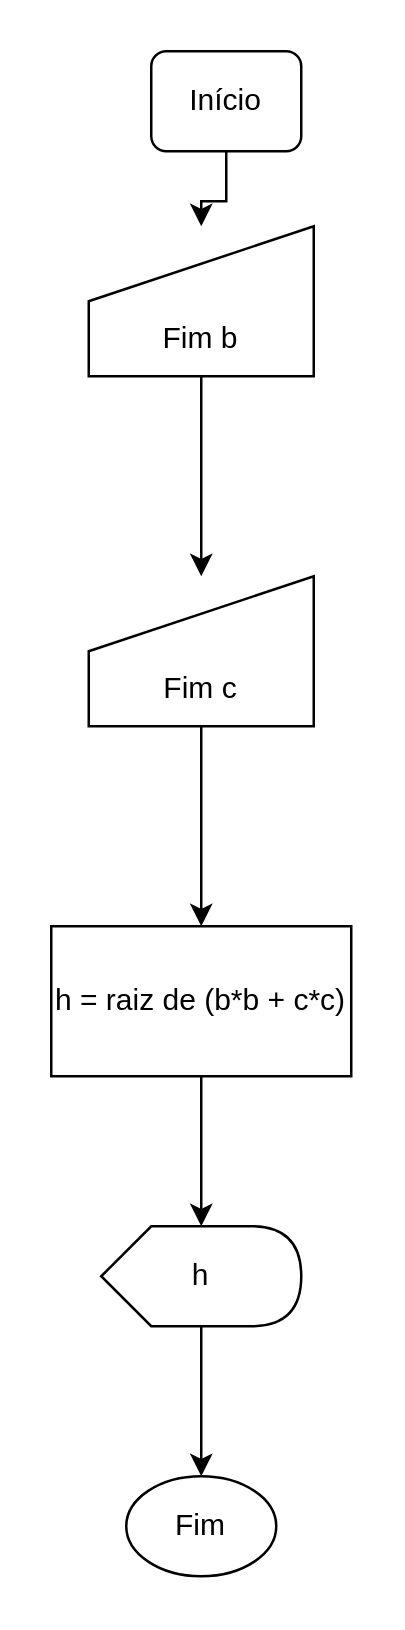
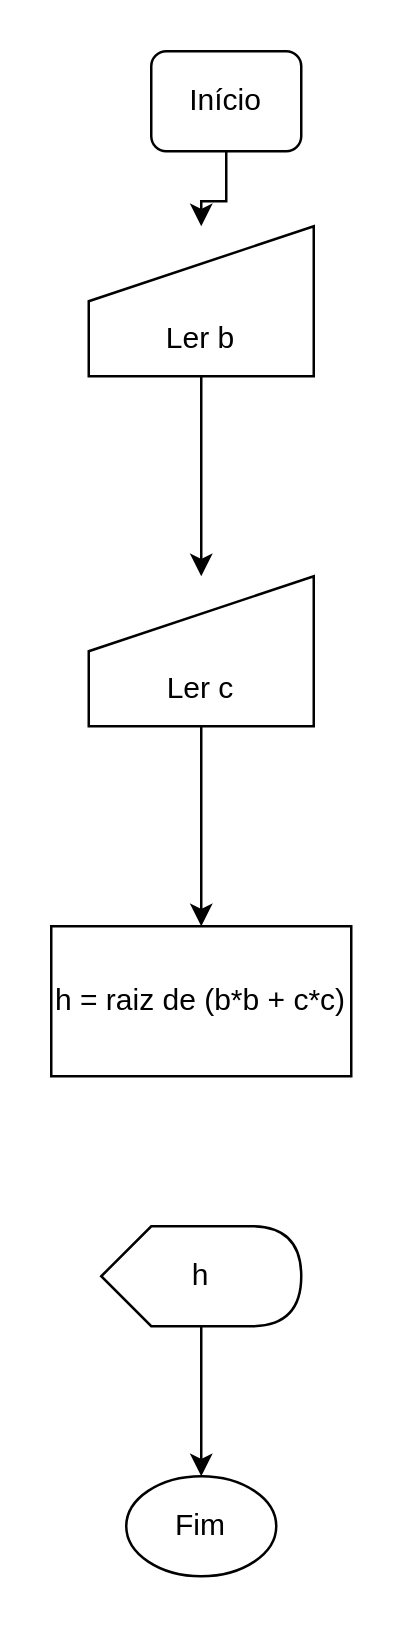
(201, 301) -> (201, 301)
(201, 651) -> (201, 651)
(201, 1143) -> none
